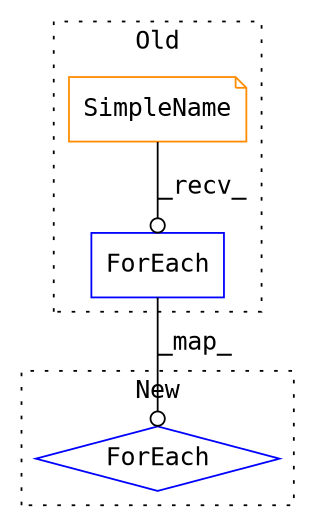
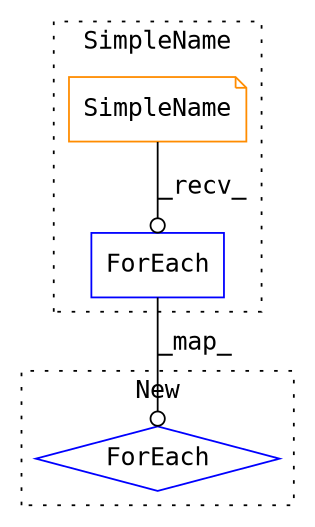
(158, 42) -> (158, 42)
